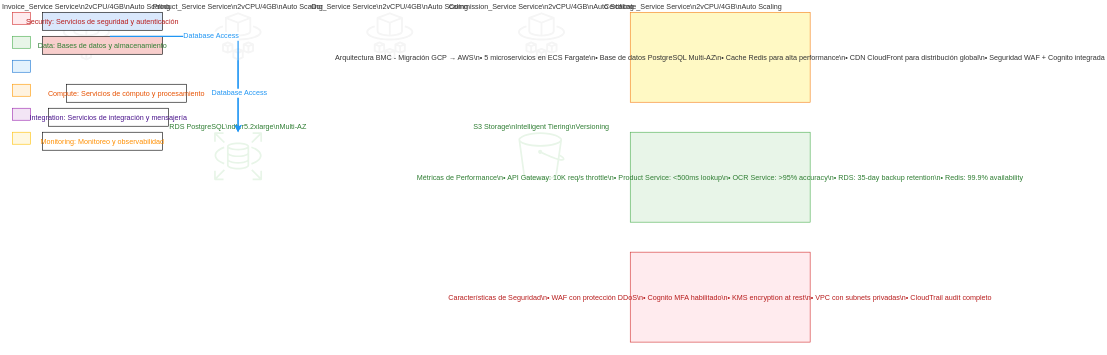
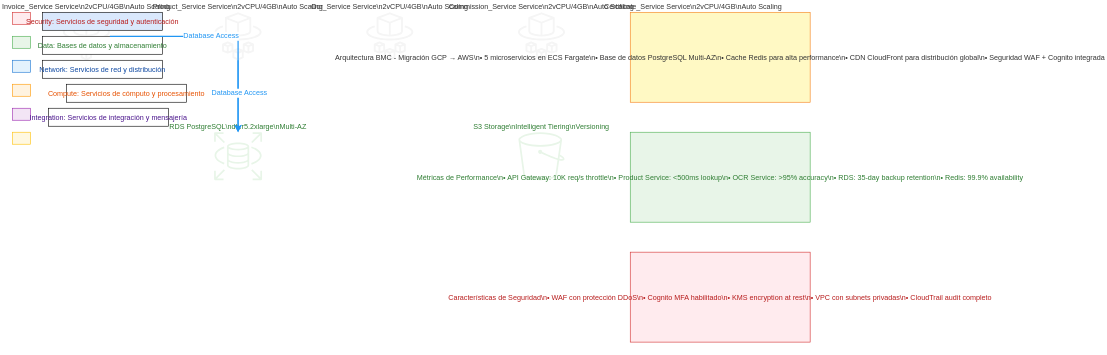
(102, 45) -> (102, 45)
none -> (102, 69)
(102, 141) -> none
